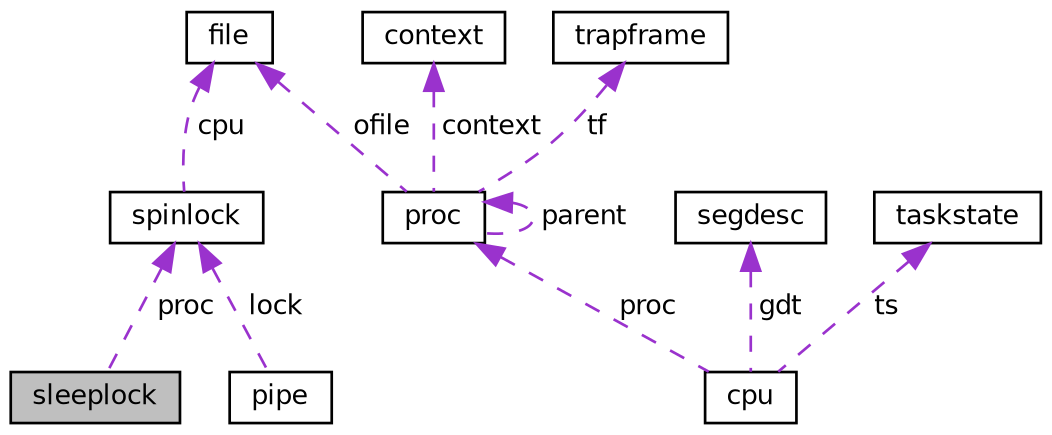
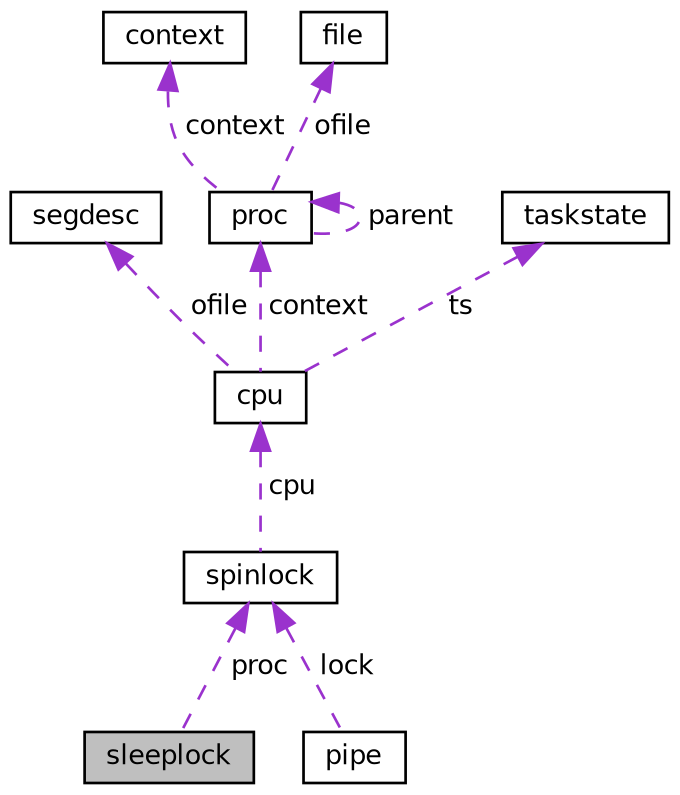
(641, 38) -> none
(185, 138) -> (261, 501)
(645, 308) -> (314, 308)
(776, 308) -> (216, 308)
